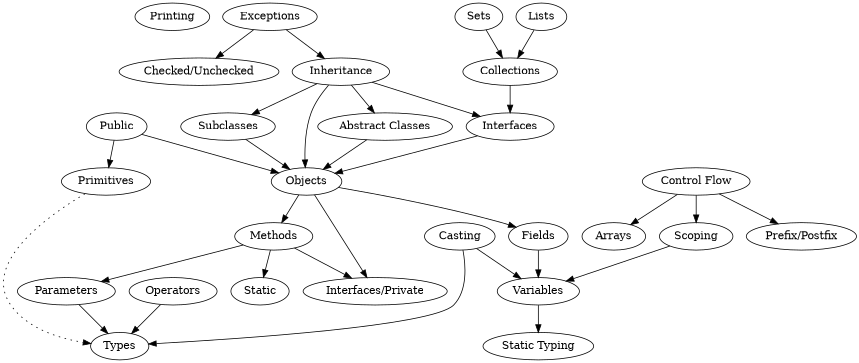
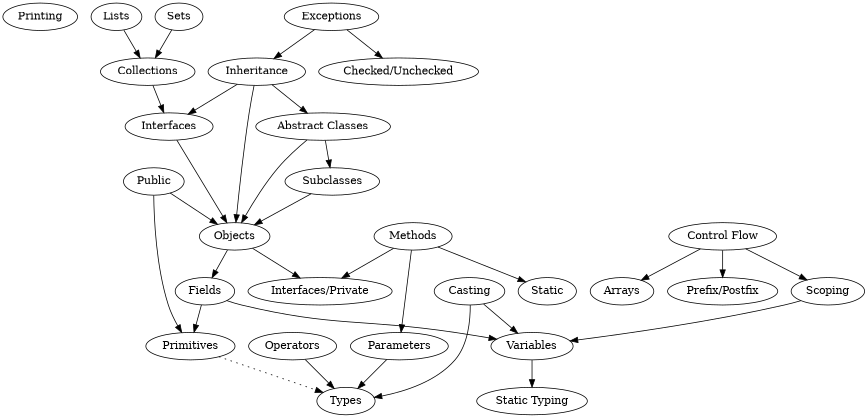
(288, 98) -> (327, 150)
(292, 206) -> none
none -> (199, 315)
